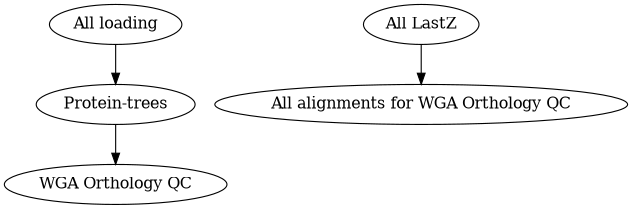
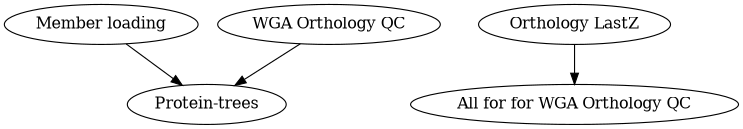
(116, 24) -> (101, 24)
(421, 24) -> (575, 24)
(421, 104) -> (575, 104)
(116, 139) -> (272, 62)
